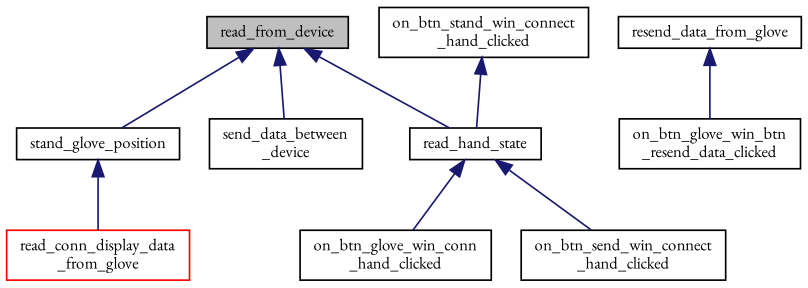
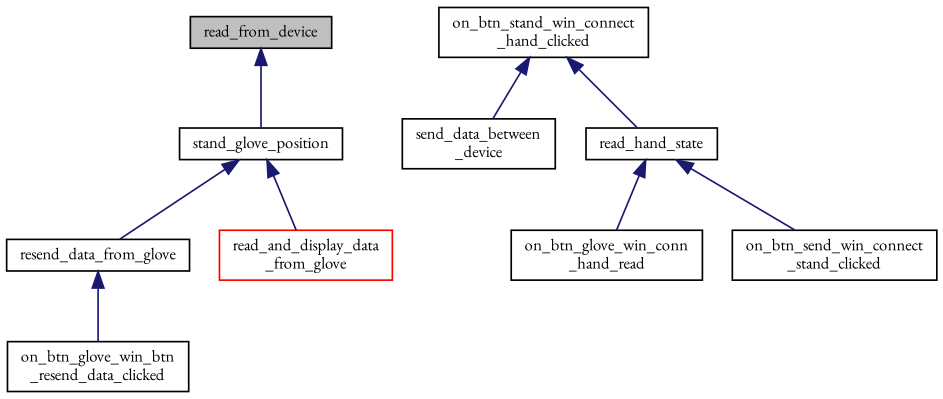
(282, 92) -> (507, 95)
(384, 92) -> none
none -> (172, 204)
(98, 255) -> (306, 255)
(396, 255) -> (607, 255)
(623, 255) -> (835, 255)
